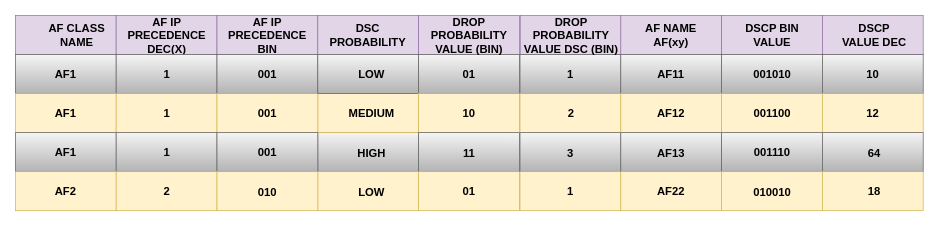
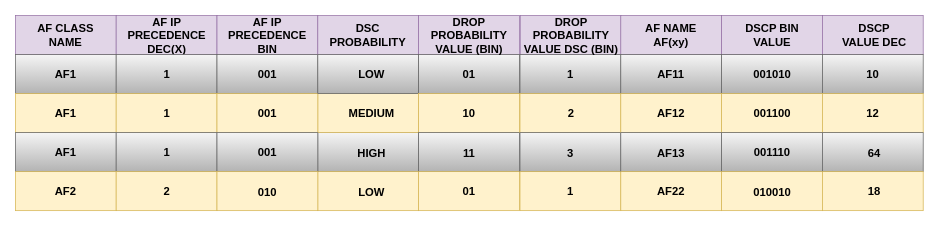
(77, 35) -> (66, 35)
